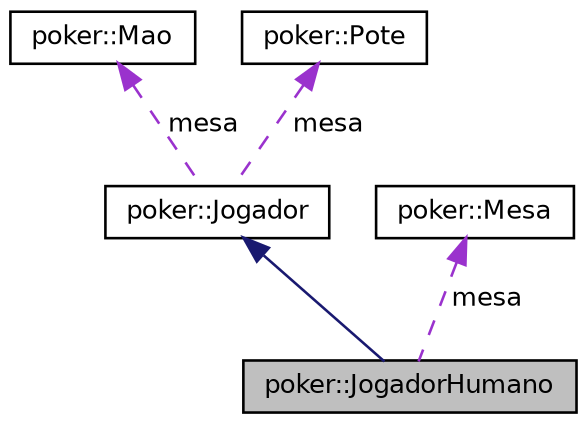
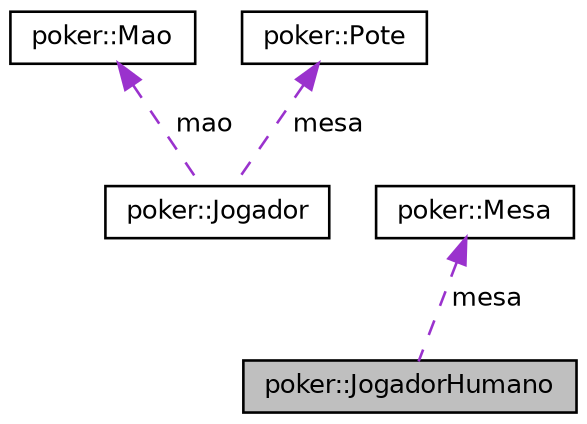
(200, 125) -> (200, 125)
(324, 308) -> none
